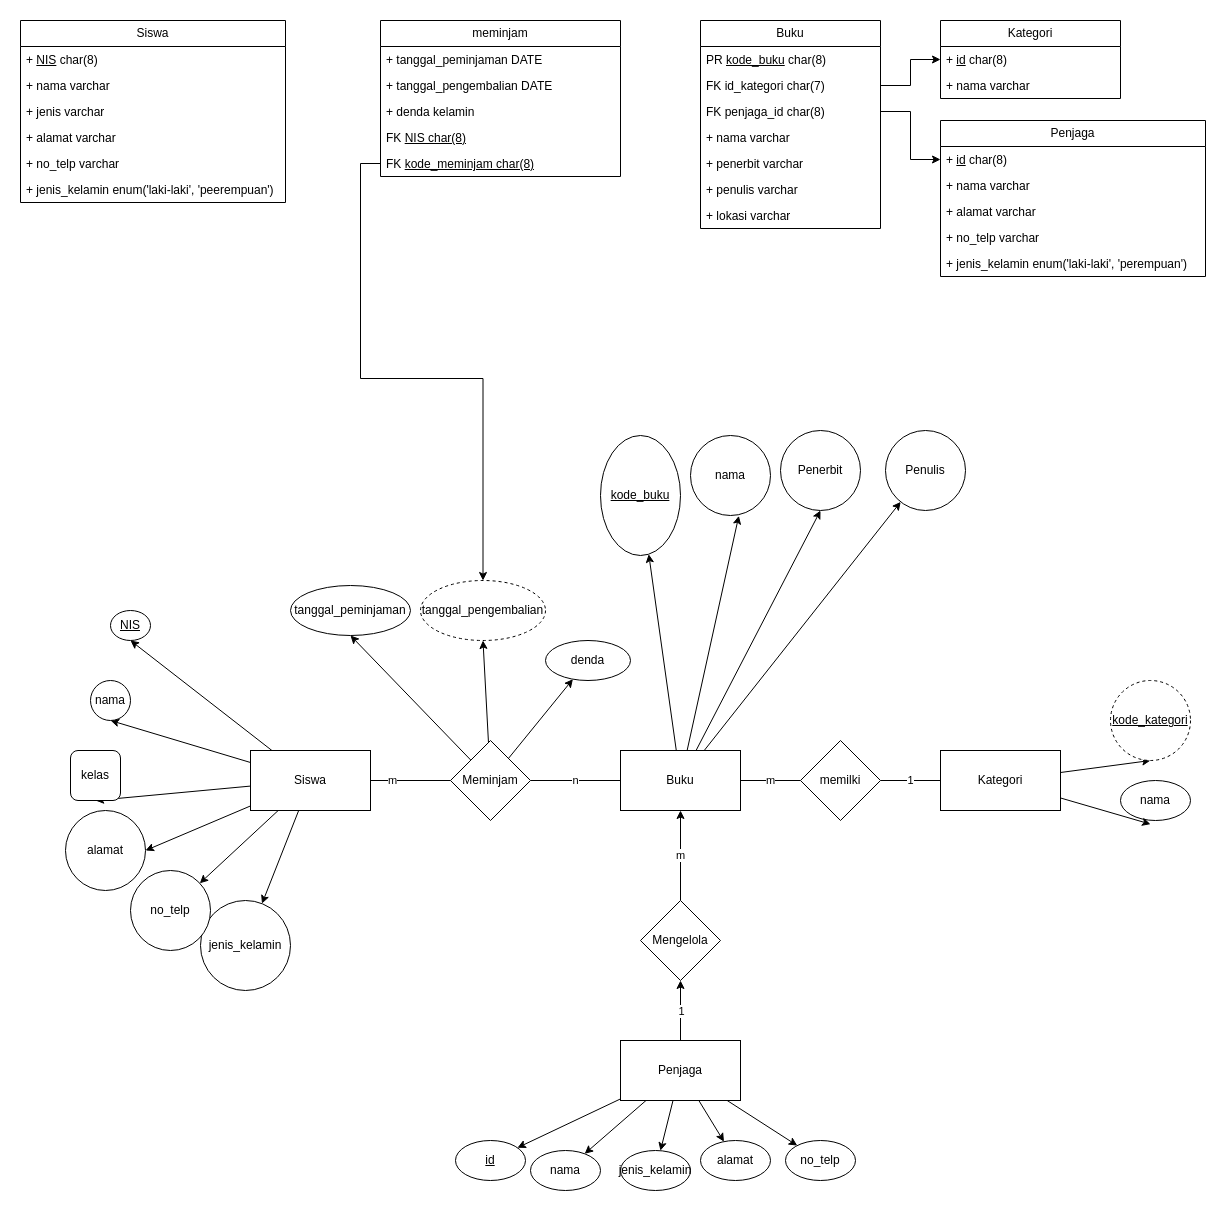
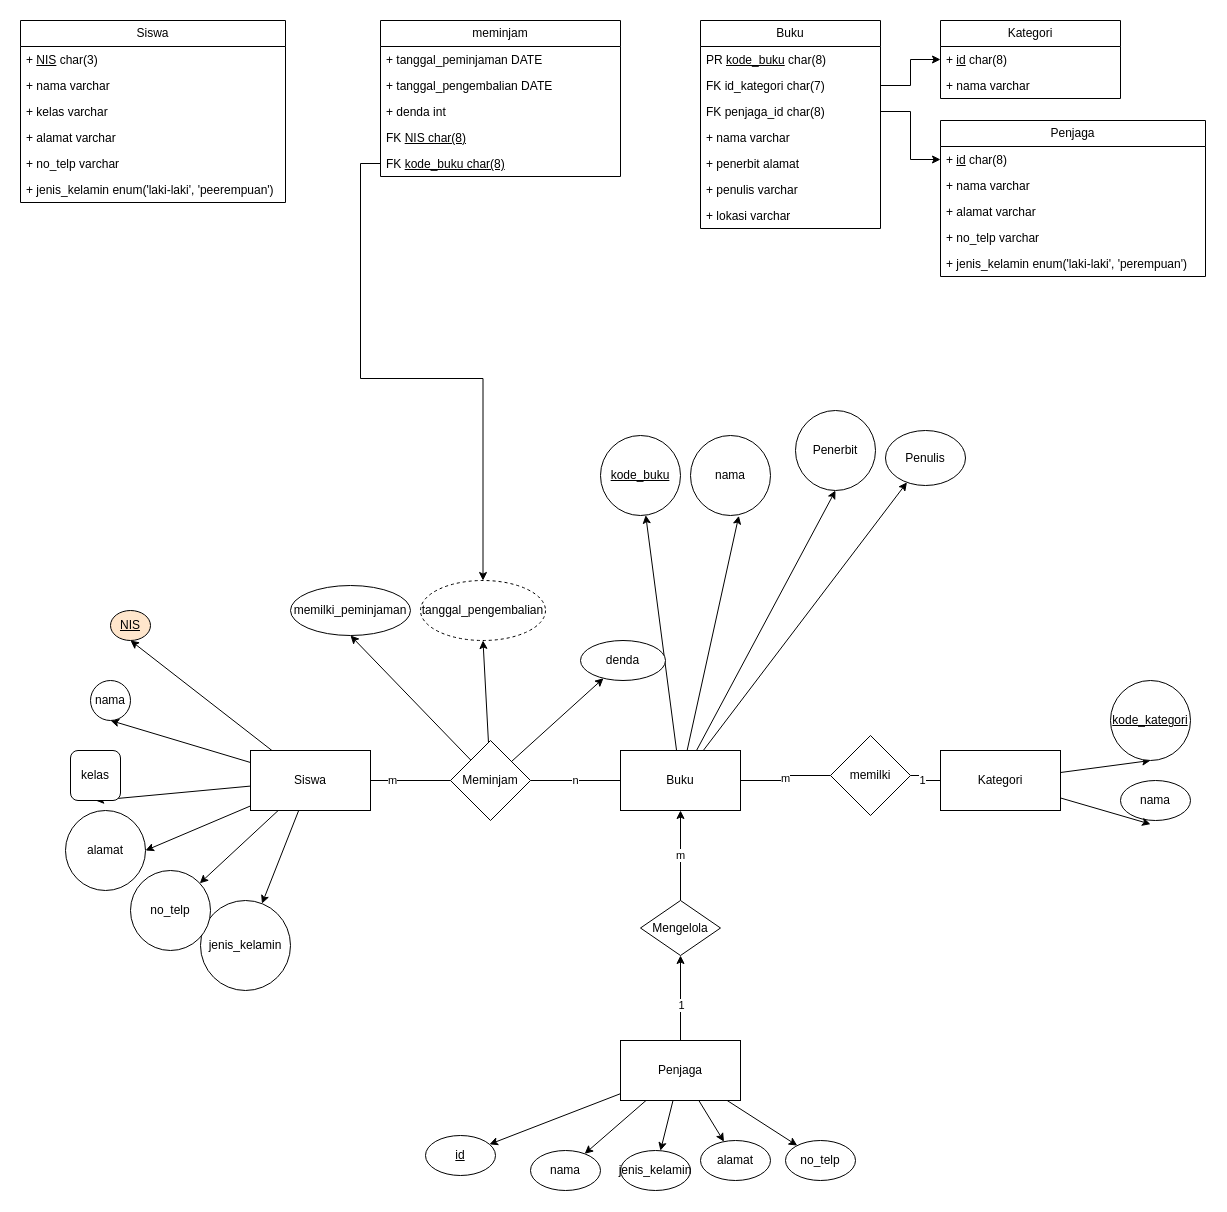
(69, 61) -> (69, 61)
(72, 113) -> (72, 113)
(431, 113) -> (419, 113)
(464, 165) -> (452, 165)
(762, 165) -> (757, 165)
(821, 471) -> (836, 451)
(926, 471) -> (926, 458)
(641, 496) -> (641, 476)
(351, 611) -> (351, 611)
(131, 626) -> (131, 626)
(588, 661) -> (623, 661)
(1151, 721) -> (1151, 721)
(841, 781) -> (871, 776)
(681, 941) -> (681, 928)
(491, 1161) -> (461, 1156)
